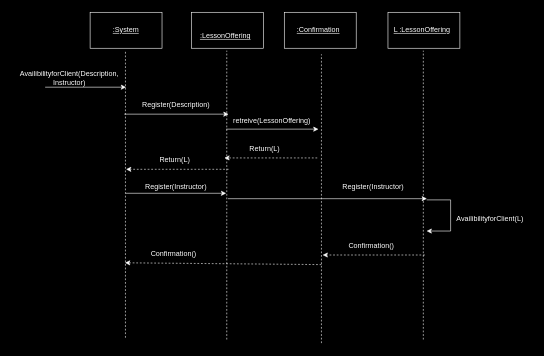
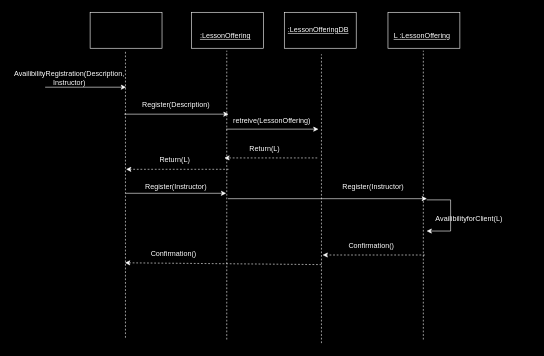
(126, 30) -> none
(318, 30) -> (318, 30)
(422, 30) -> (422, 36)
(69, 78) -> (69, 78)
(490, 219) -> (469, 219)
